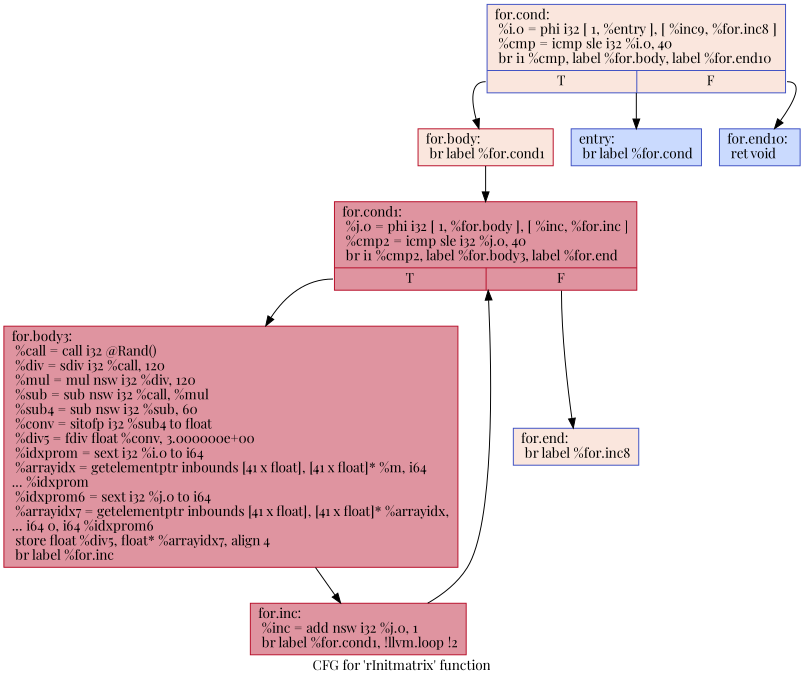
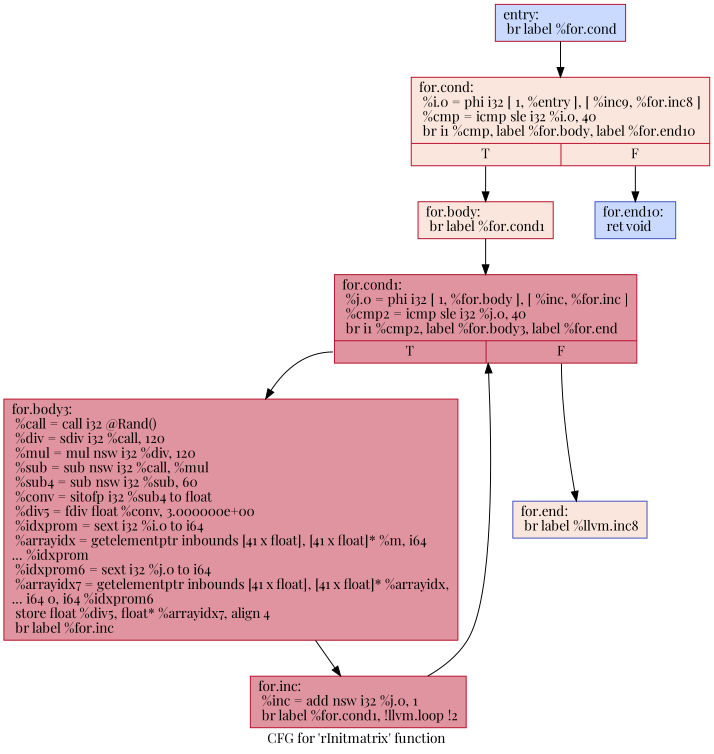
(636, 49) -> (560, 122)
(636, 106) -> (560, 55)
(636, 147) -> (560, 23)
(576, 454) -> (580, 526)
